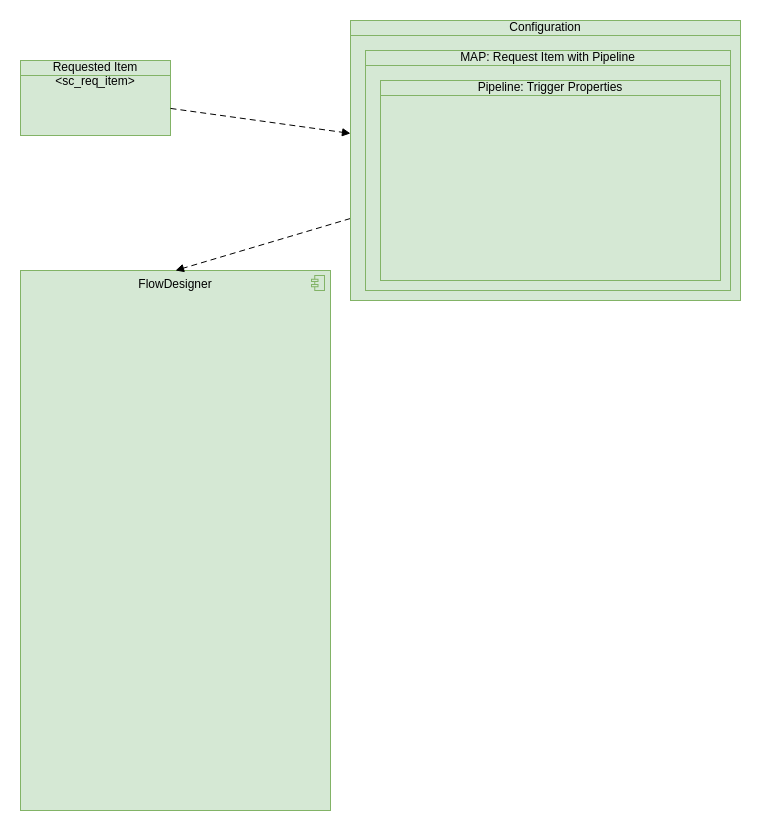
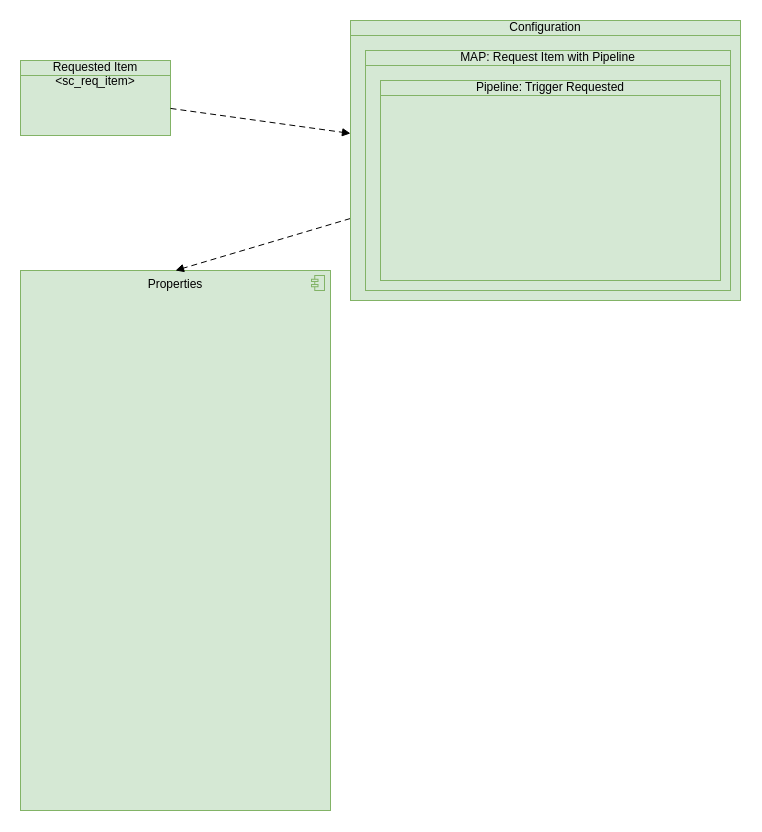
(551, 81) -> (551, 81)
(176, 285) -> (176, 285)
